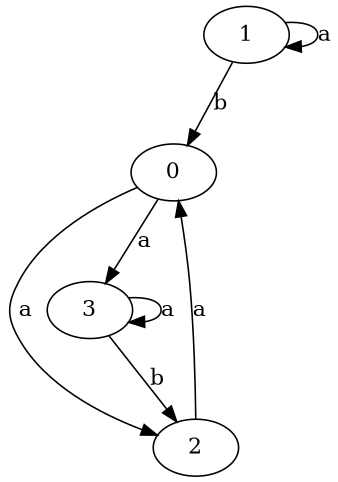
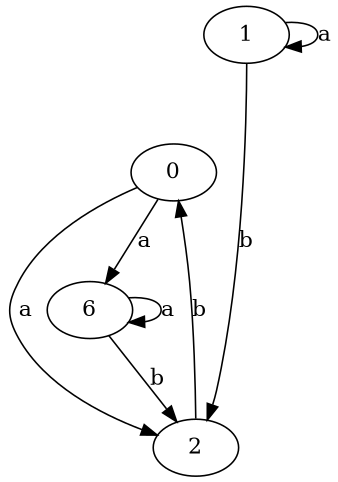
(214, 97) -> (239, 235)
(90, 310) -> (90, 310)
(200, 310) -> (200, 310)
